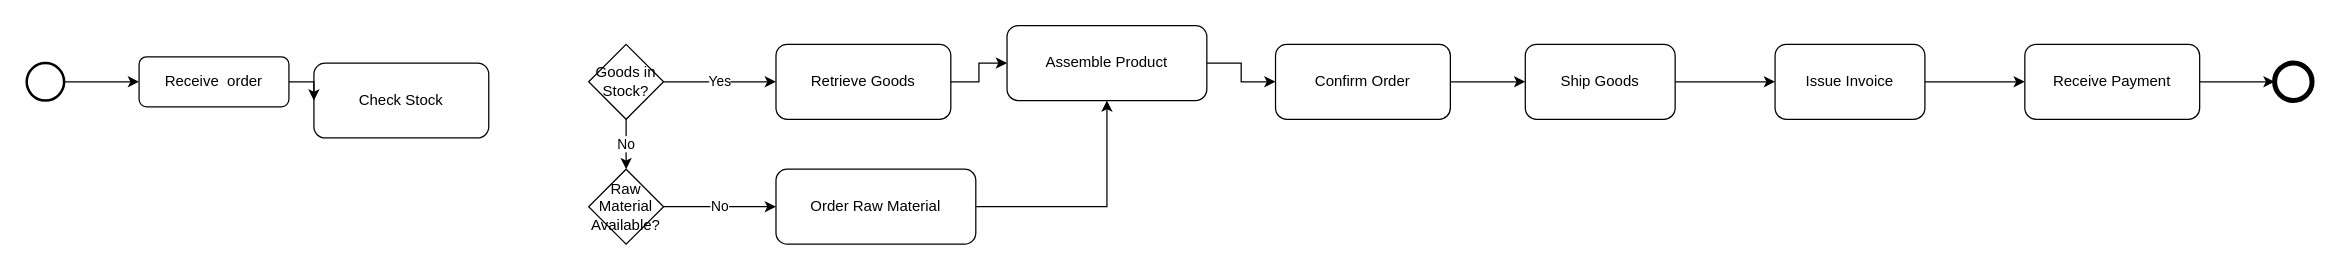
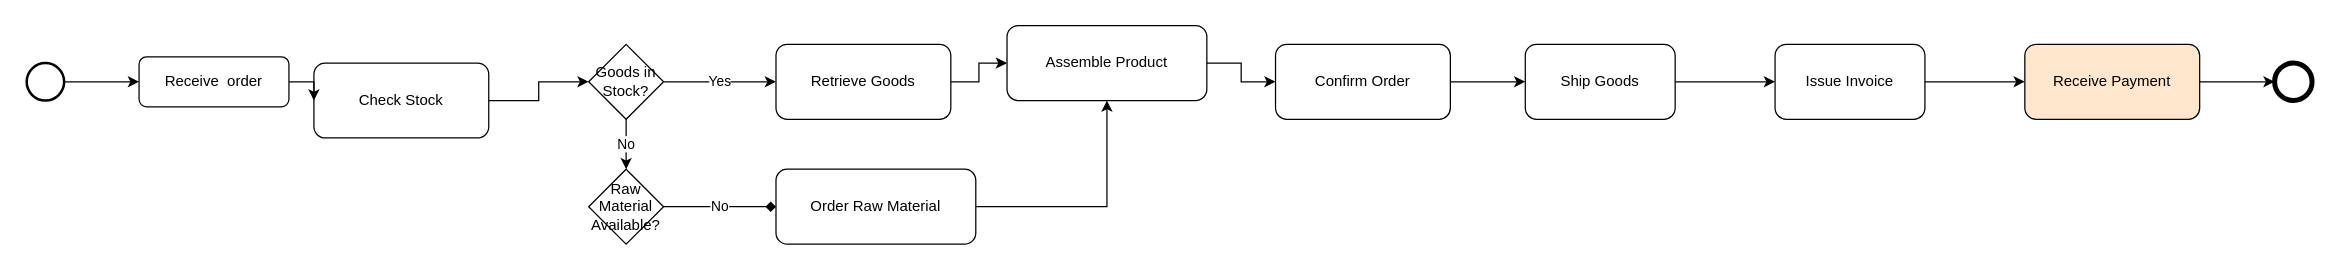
(2113, 82) -> (2113, 82)
none -> (538, 95)
(766, 207) -> (765, 207)
